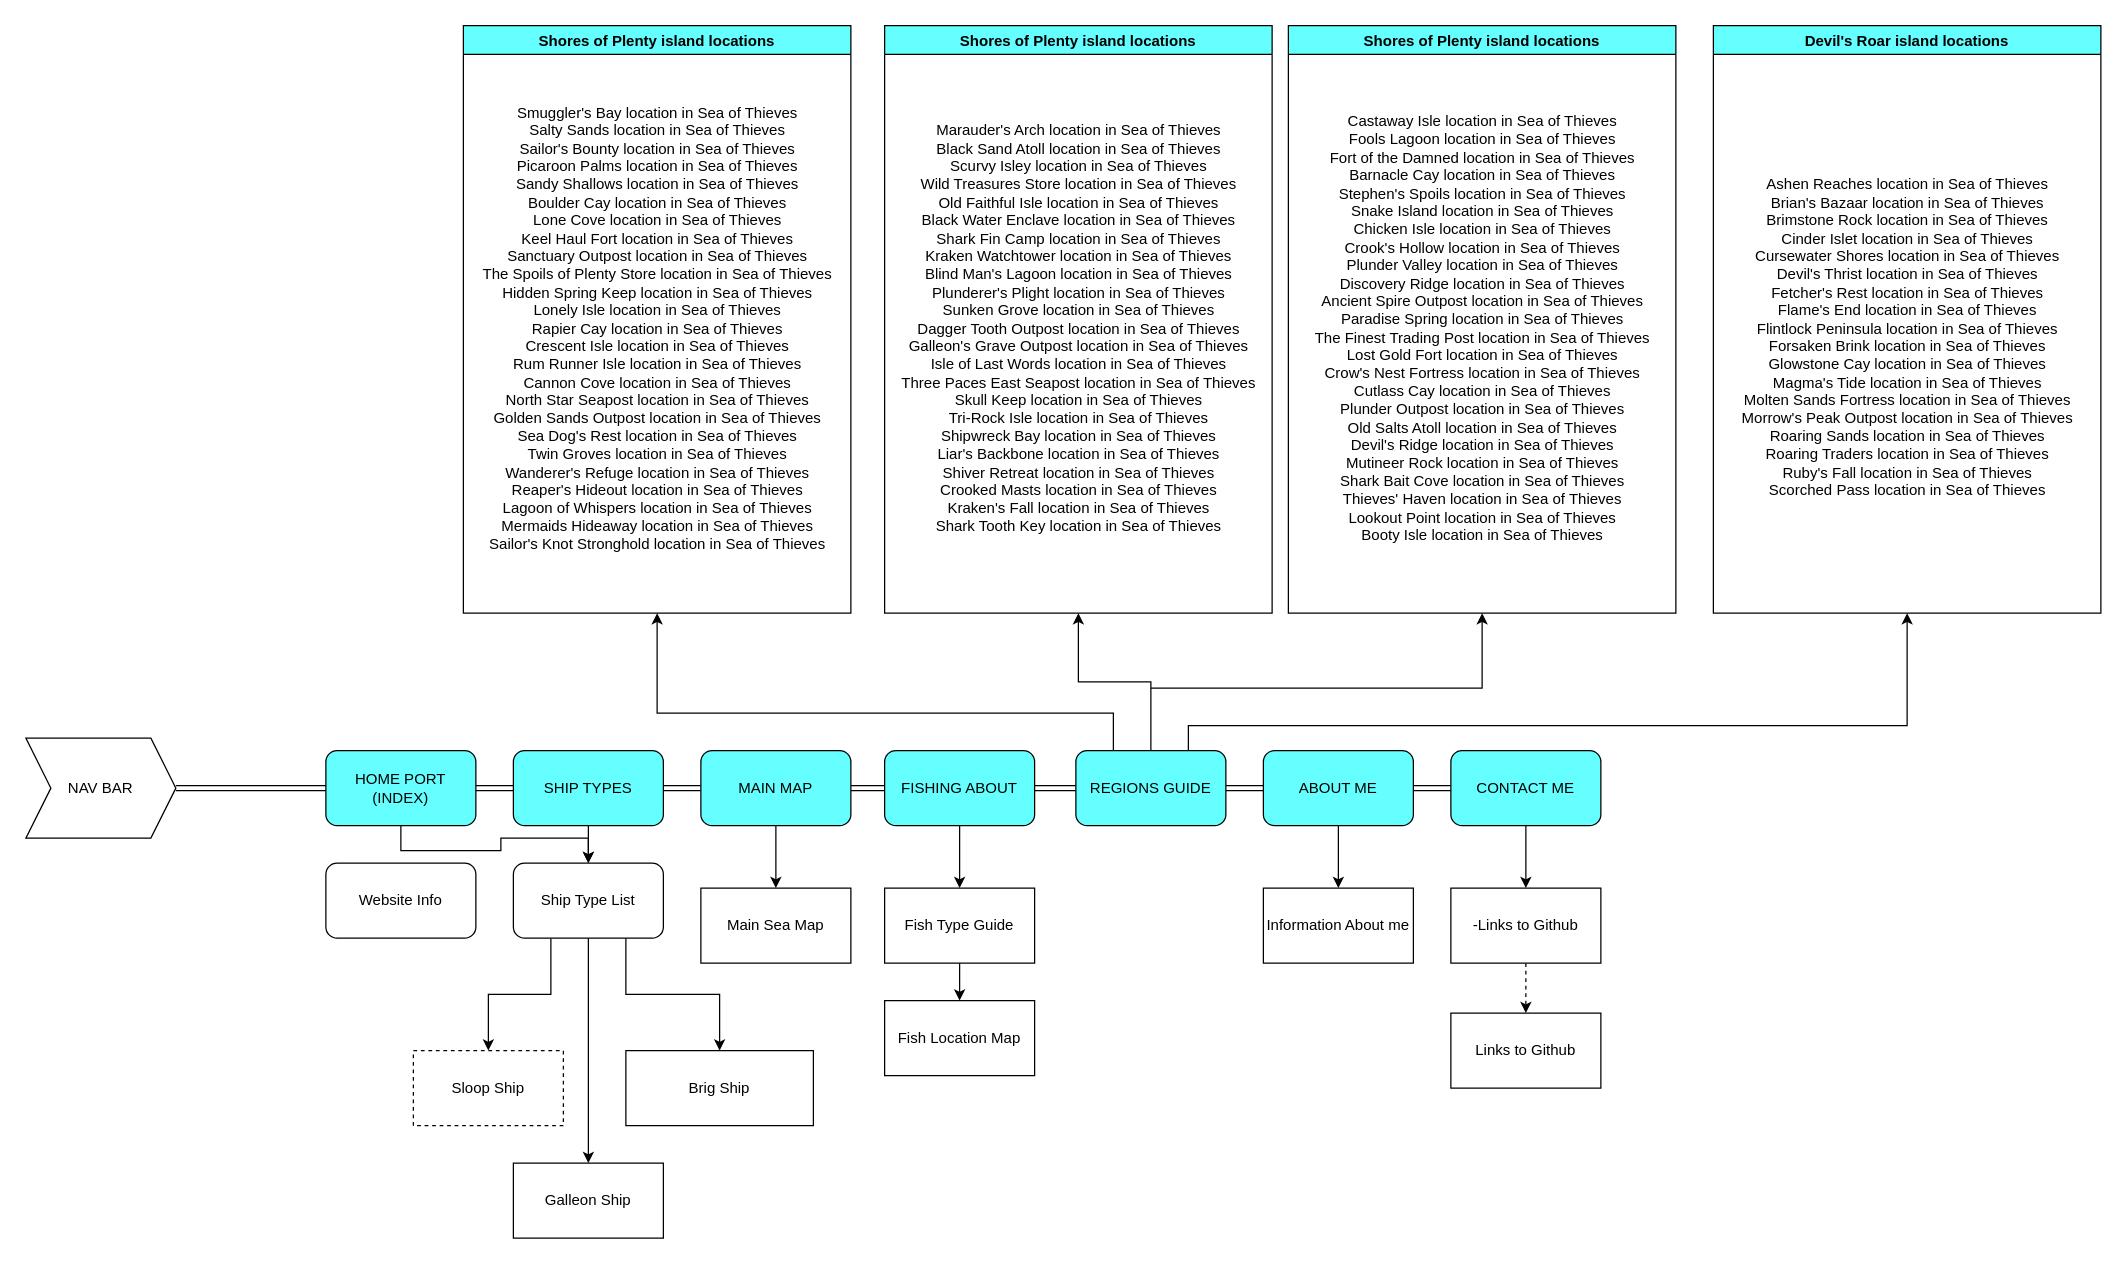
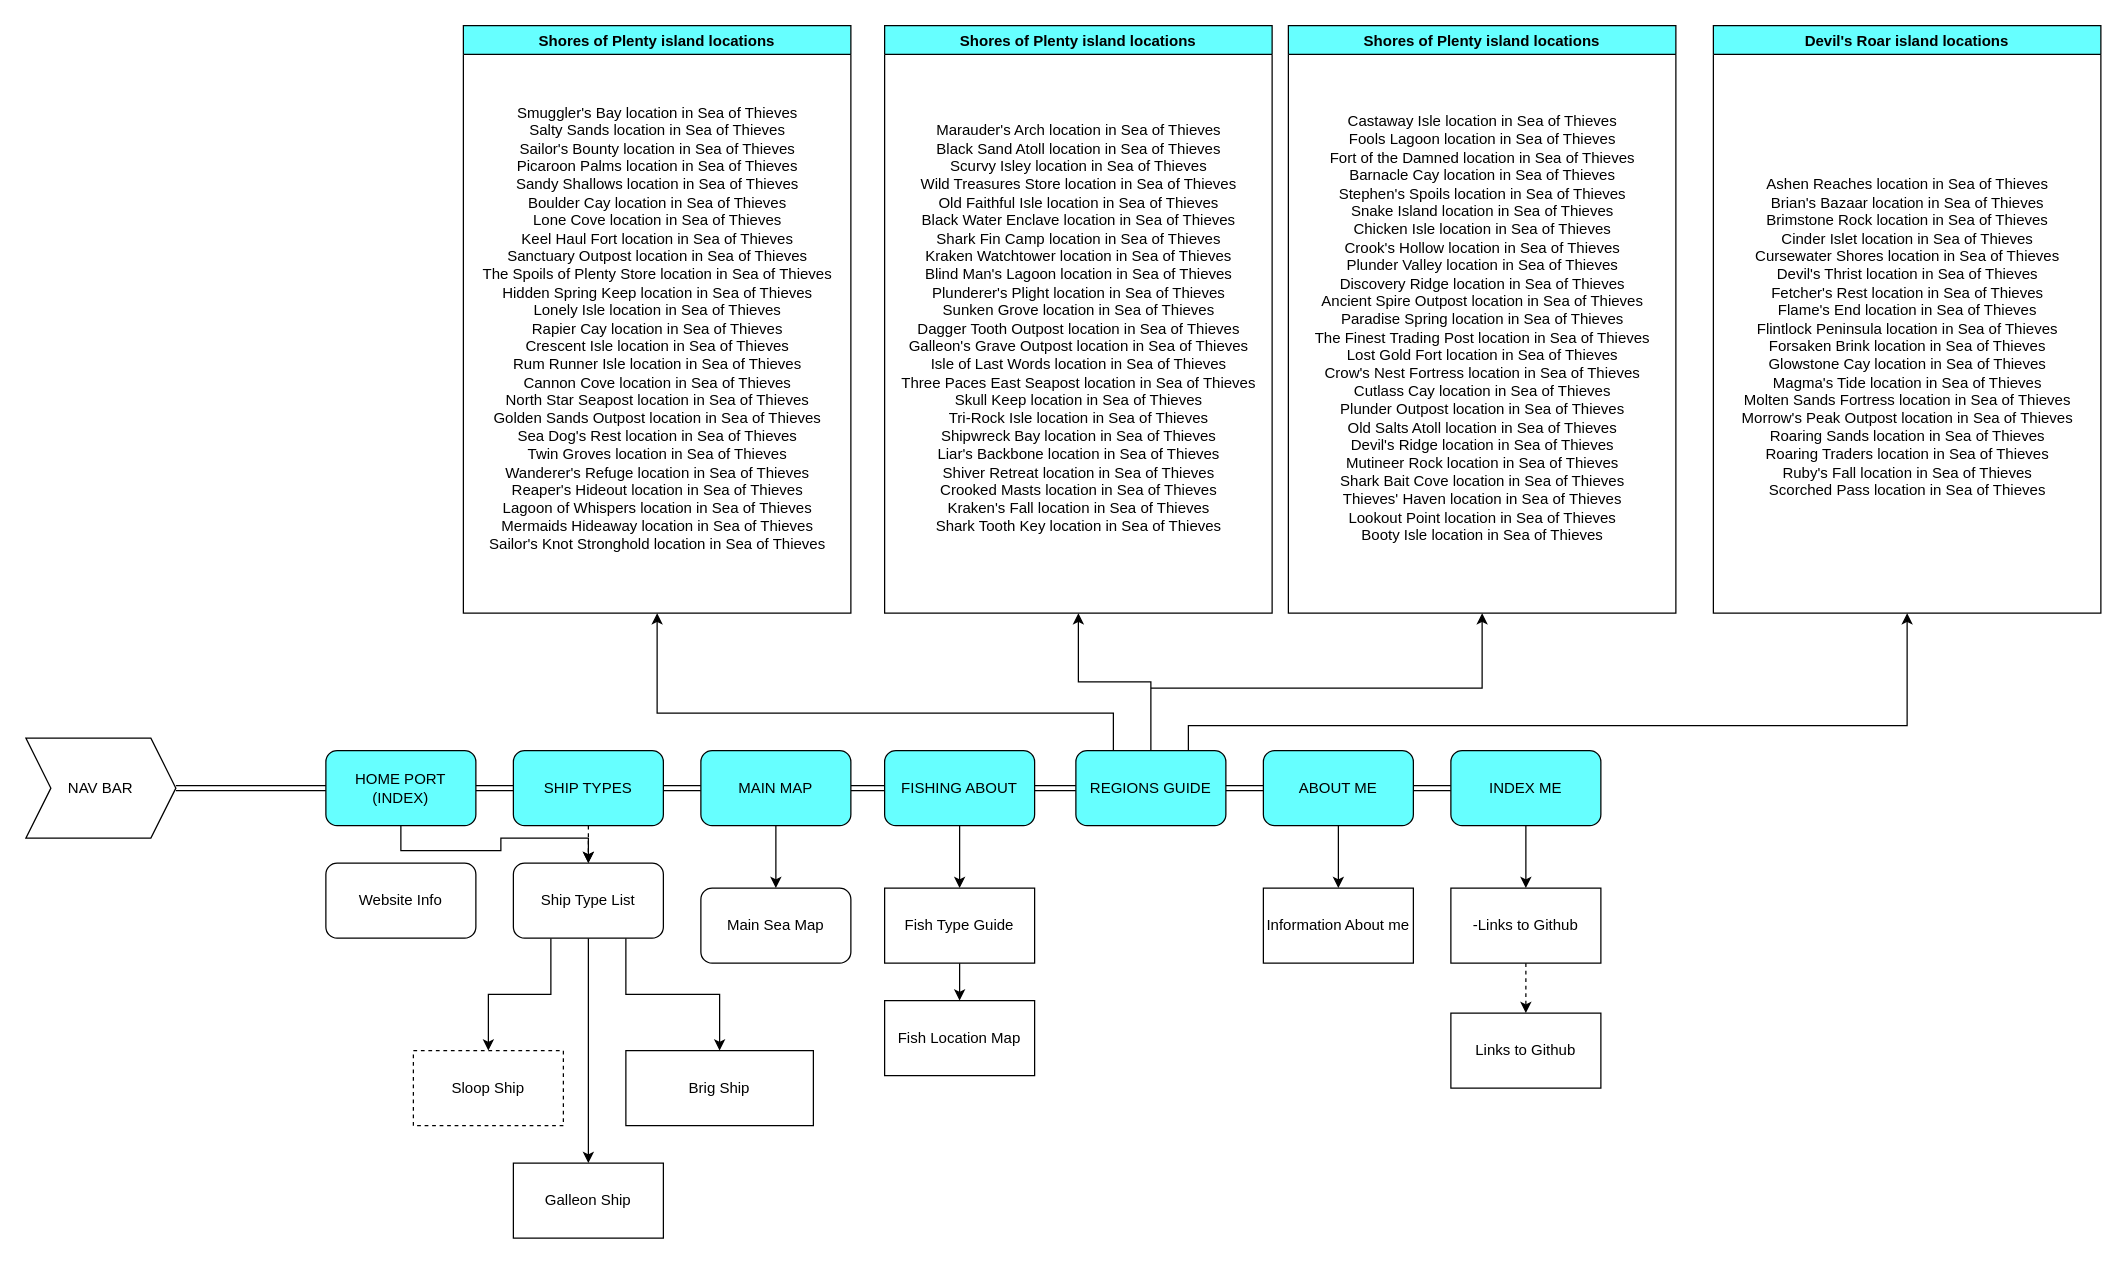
(1526, 788) -> (1526, 788)
(588, 831) -> (588, 831)
(776, 926) -> (776, 926)
